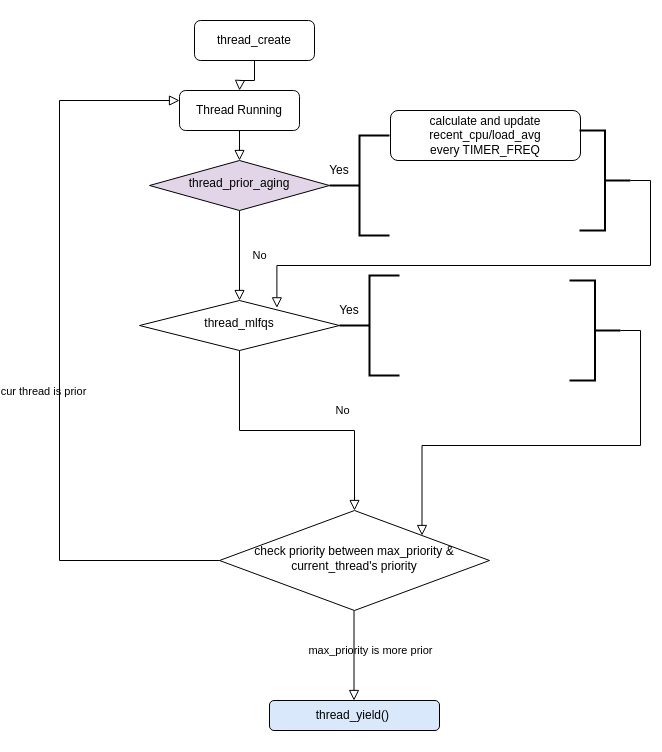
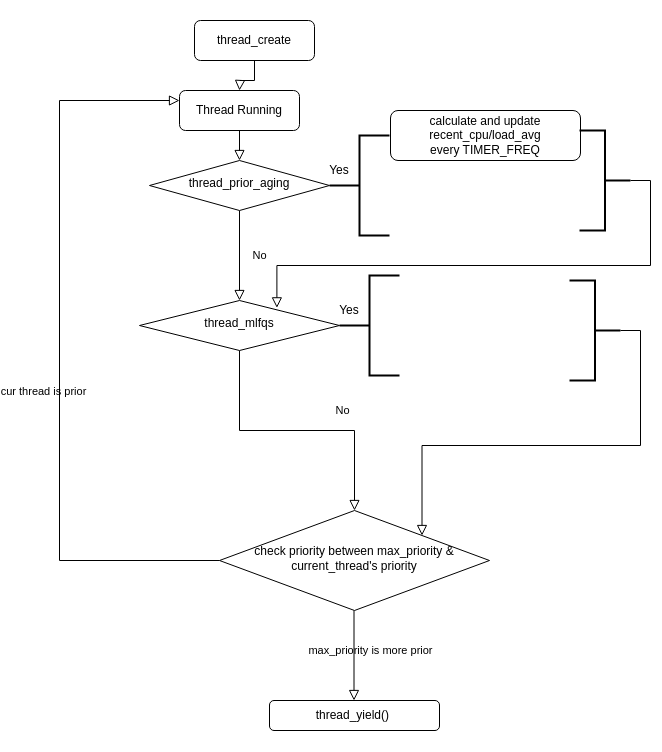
(240, 186) -> (240, 186)
(355, 716) -> (355, 716)
